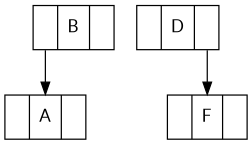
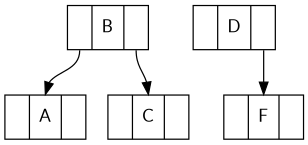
none -> (148, 117)
